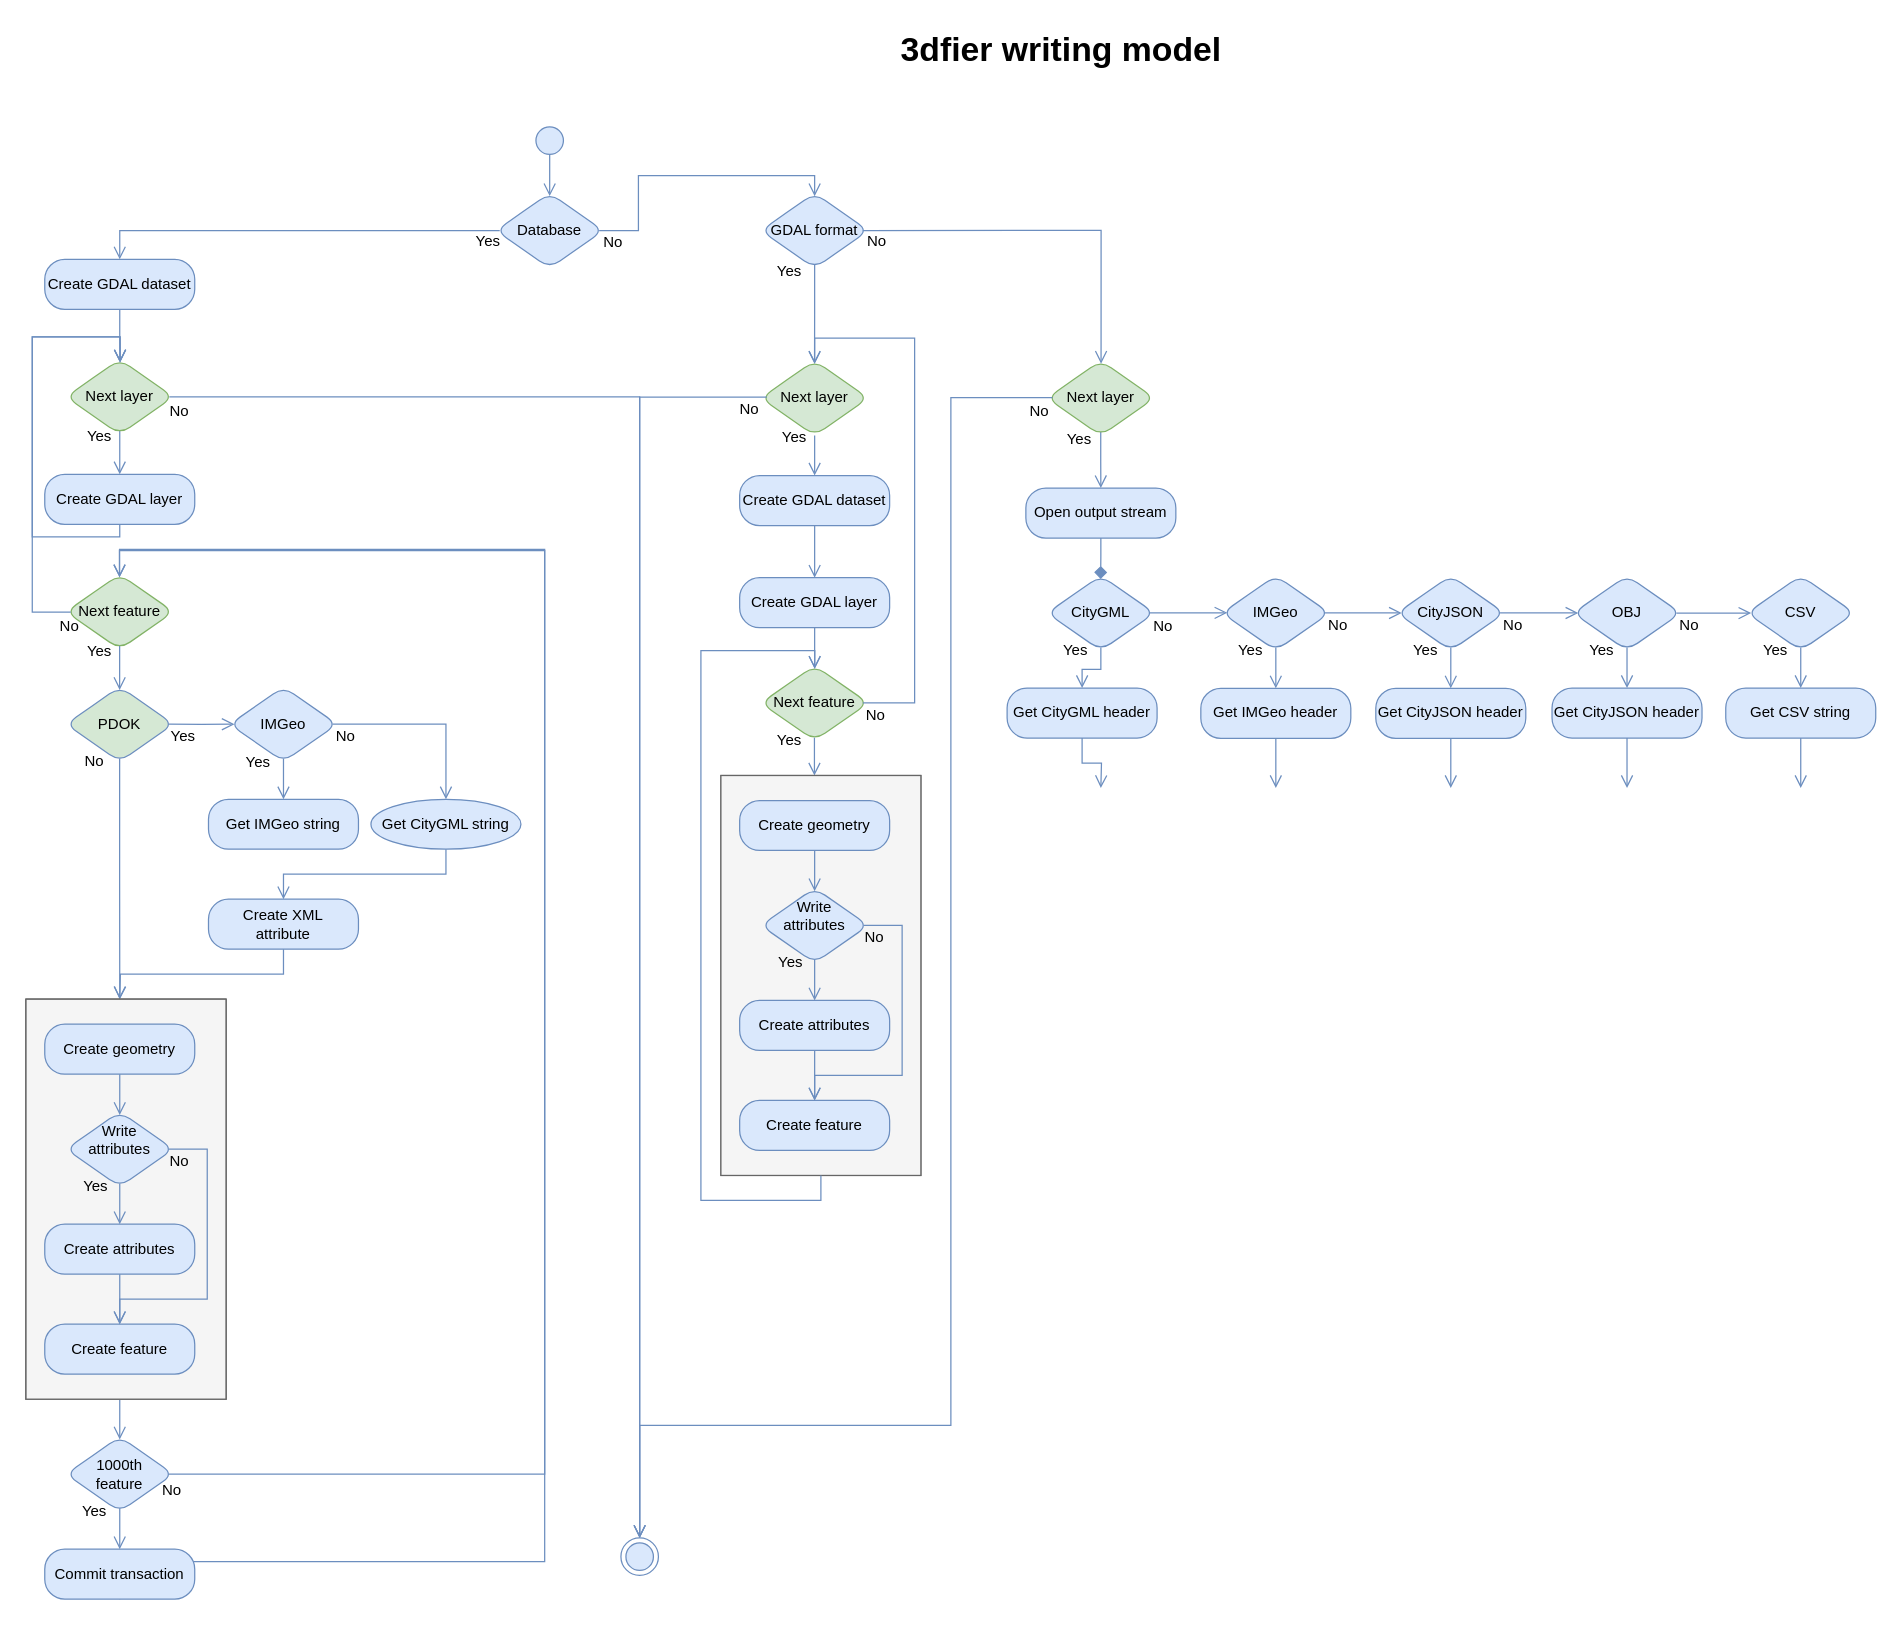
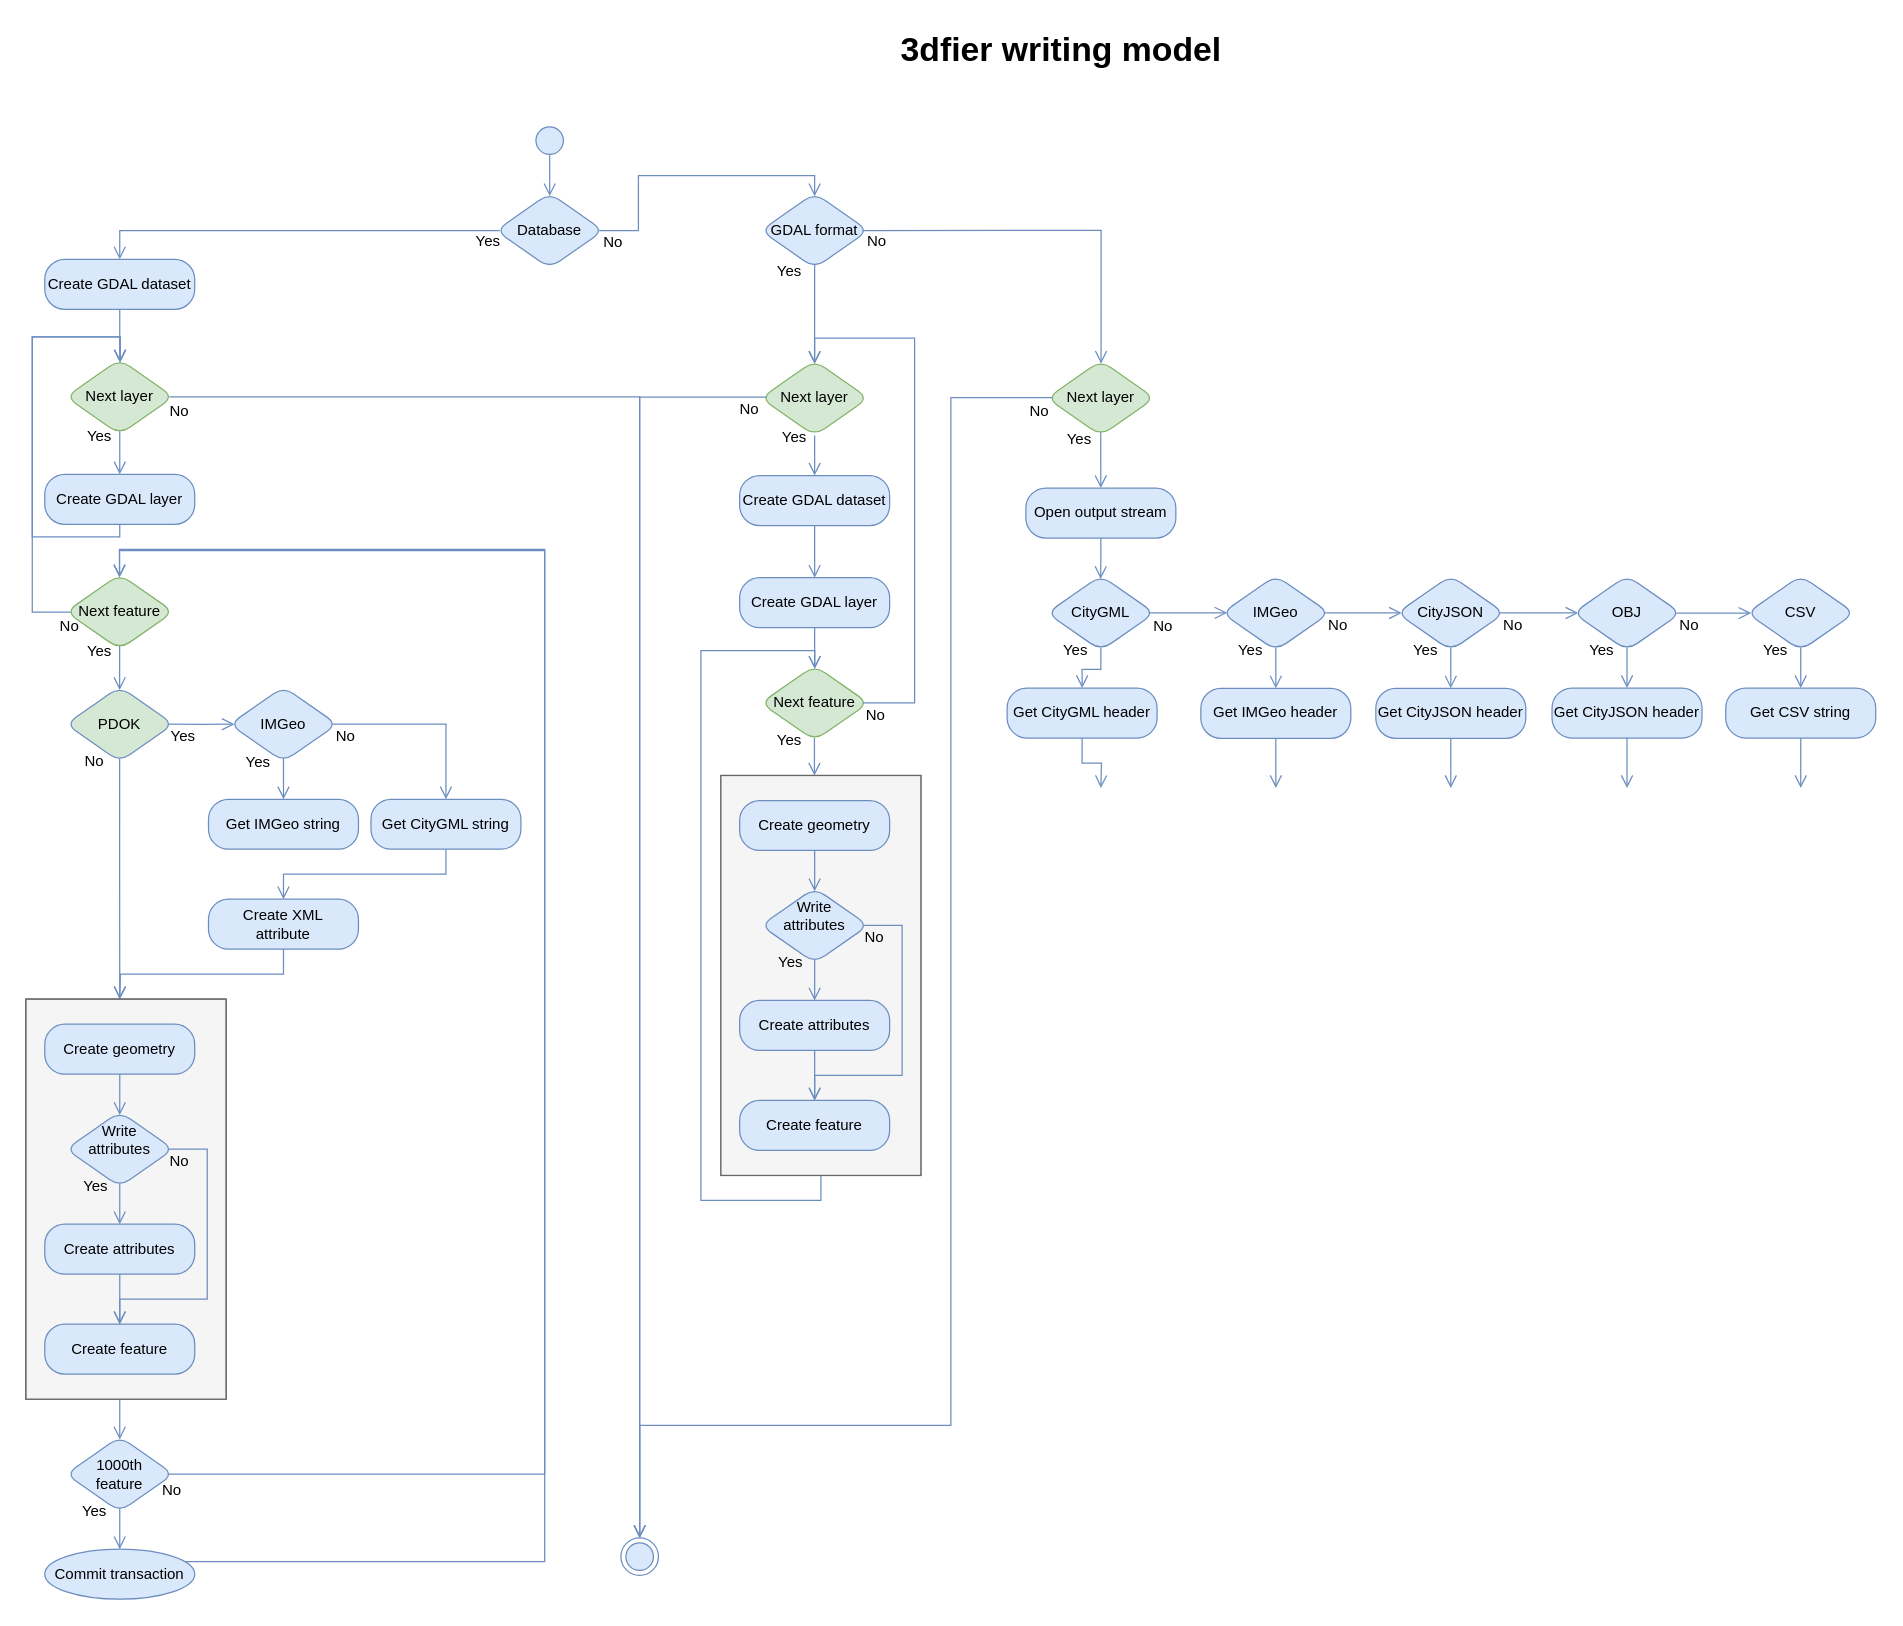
(1101, 566) -> (1100, 570)
(446, 824) -> (446, 824)
(119, 1574) -> (119, 1574)
